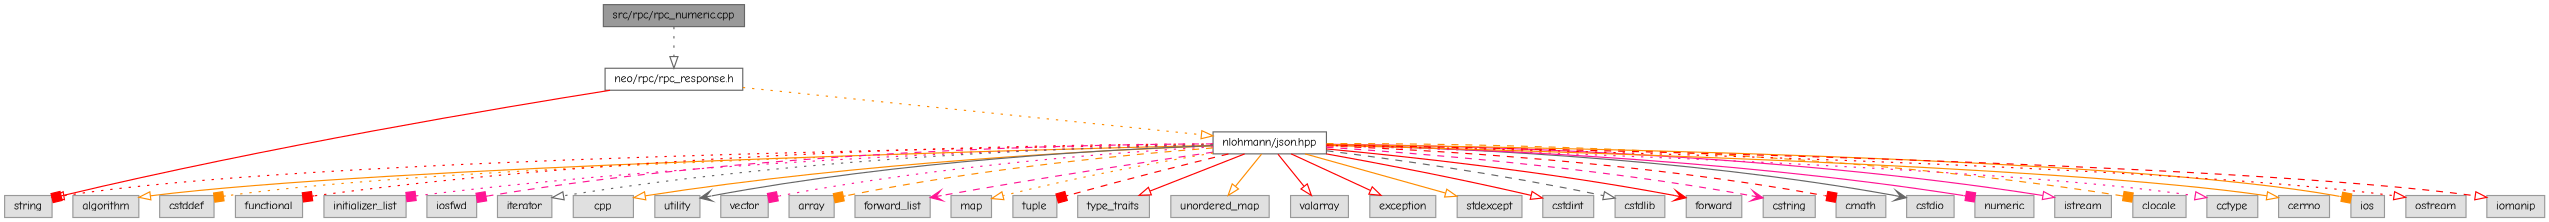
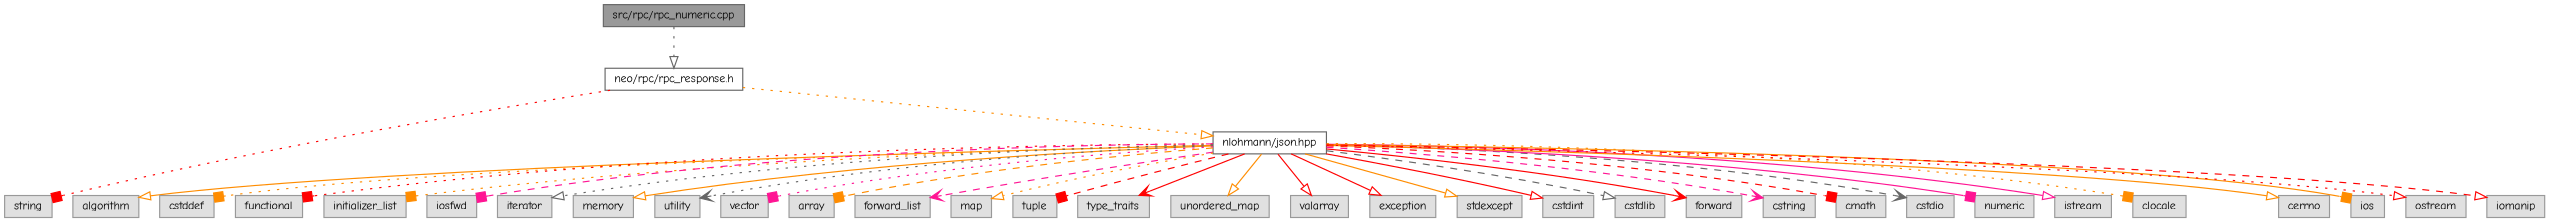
(336, 138) -> (336, 138)
(1725, 155) -> (1725, 155)
(1612, 160) -> (1612, 160)
(815, 161) -> (815, 161)
(523, 162) -> none
(962, 162) -> (962, 162)
(1197, 172) -> (1197, 172)
(603, 207) -> (603, 207)
(2232, 207) -> none
